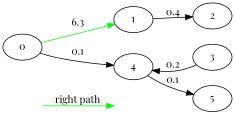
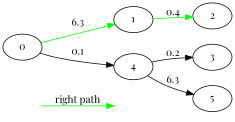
(169, 18) -> (169, 18)
(178, 71) -> (169, 59)
(173, 80) -> (173, 80)
